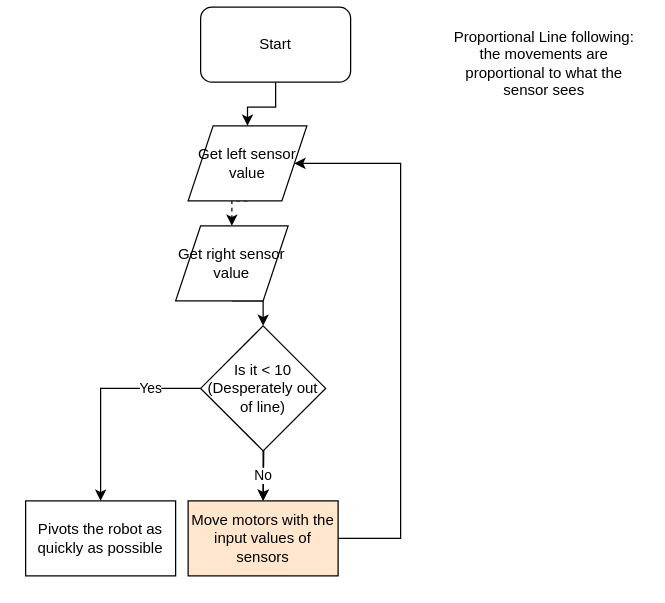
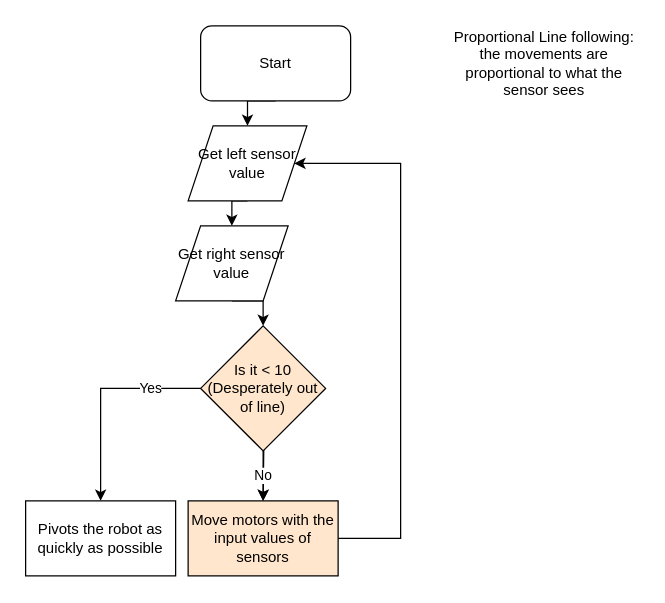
(276, 44) -> (276, 63)
(232, 209) -> (232, 209)
(263, 388) -> (263, 388)
